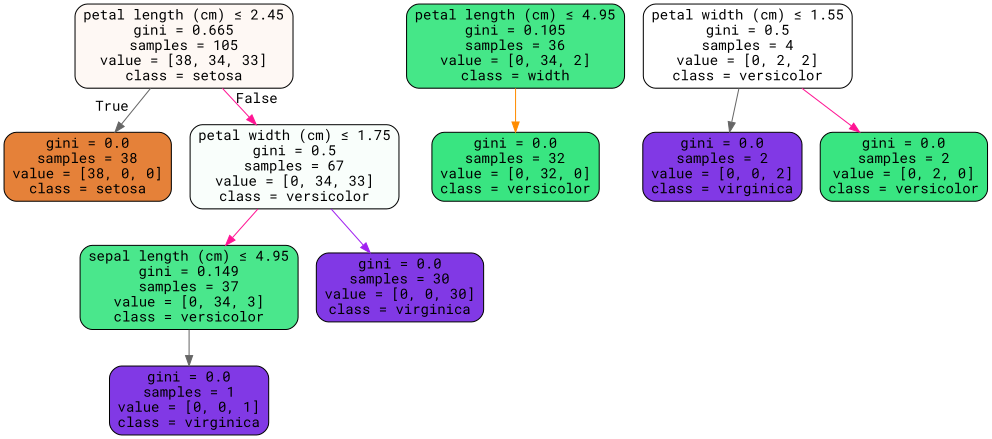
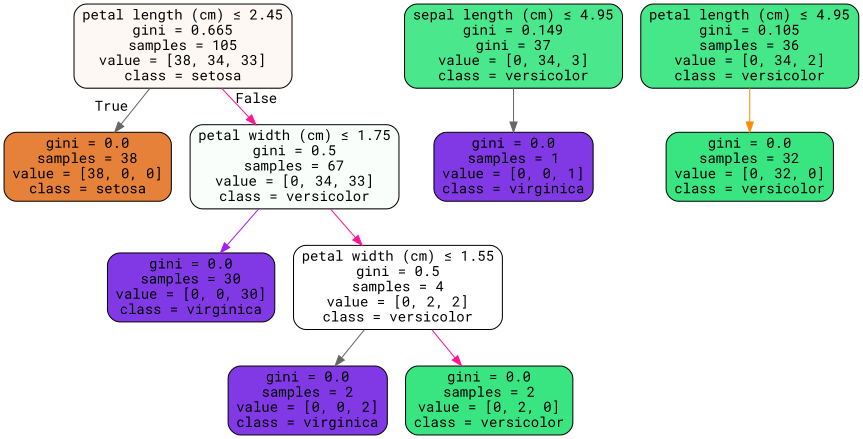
(516, 76) -> (750, 76)
(245, 223) -> (343, 223)
(189, 287) -> (514, 46)
